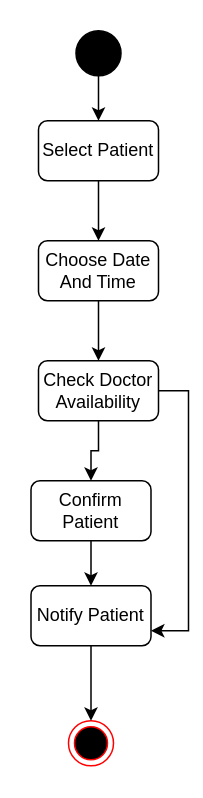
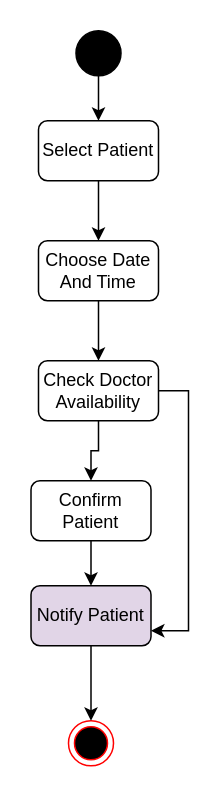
(91, 616) -> (91, 616)
